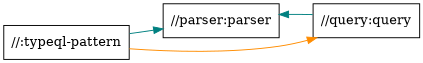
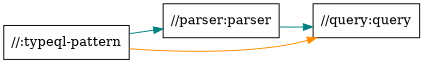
(301, 14) -> (291, 27)
